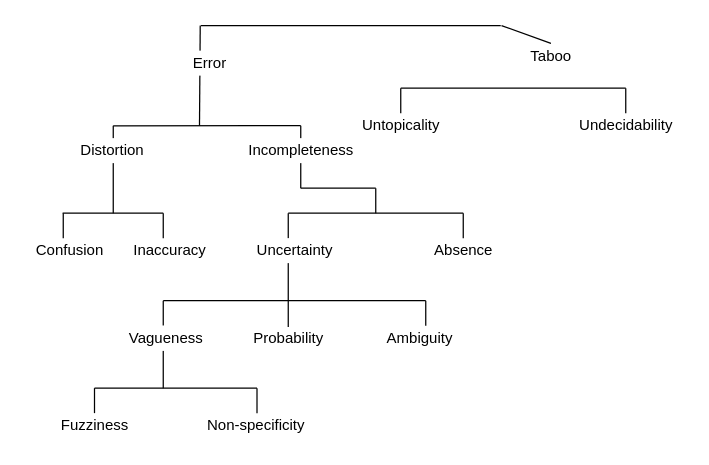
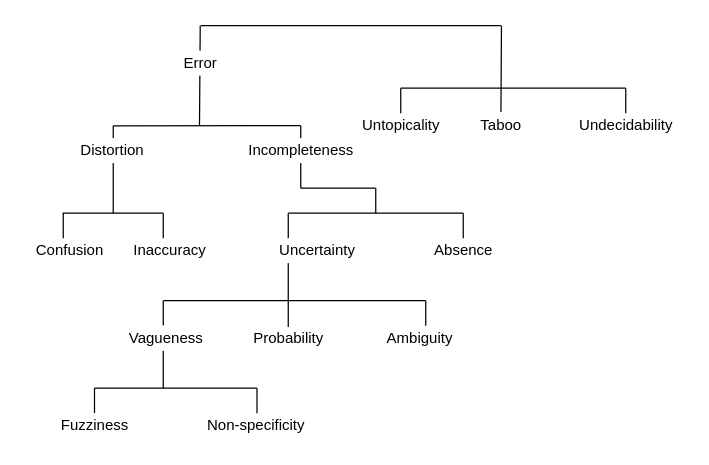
(551, 57) -> (501, 126)
(210, 63) -> (201, 63)
(294, 251) -> (316, 251)
